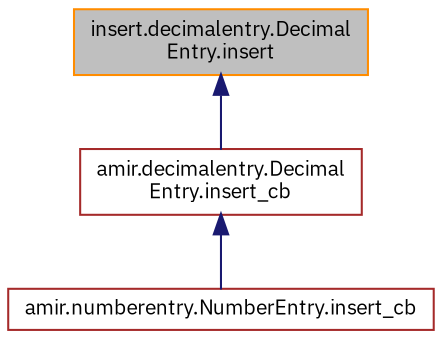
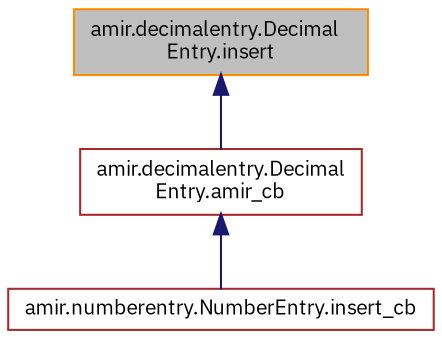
(221, 42) -> (221, 42)
(221, 182) -> (221, 182)
